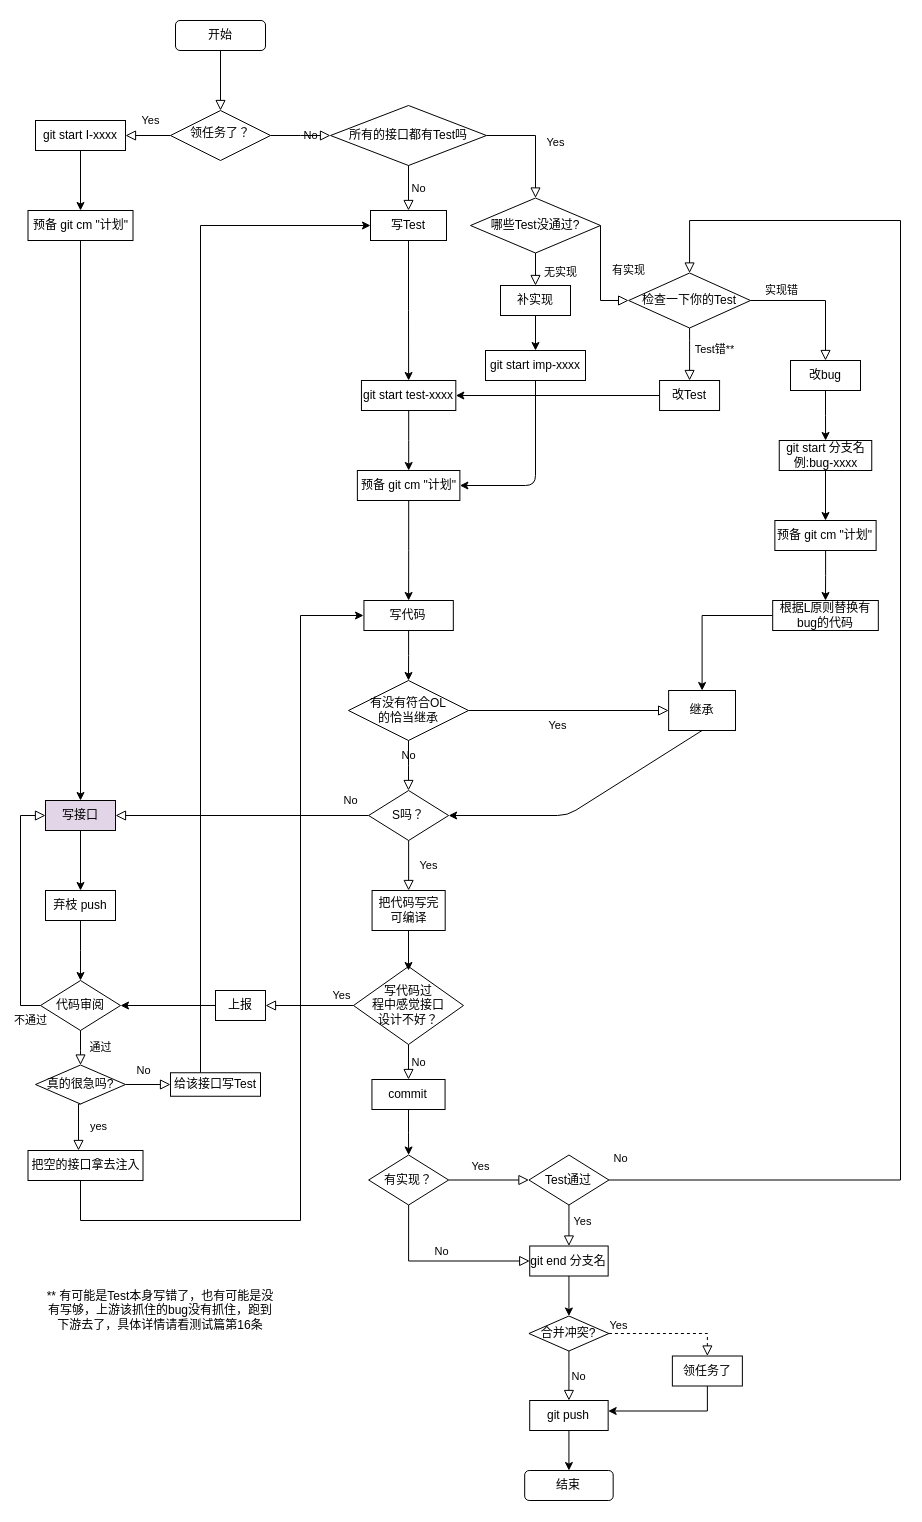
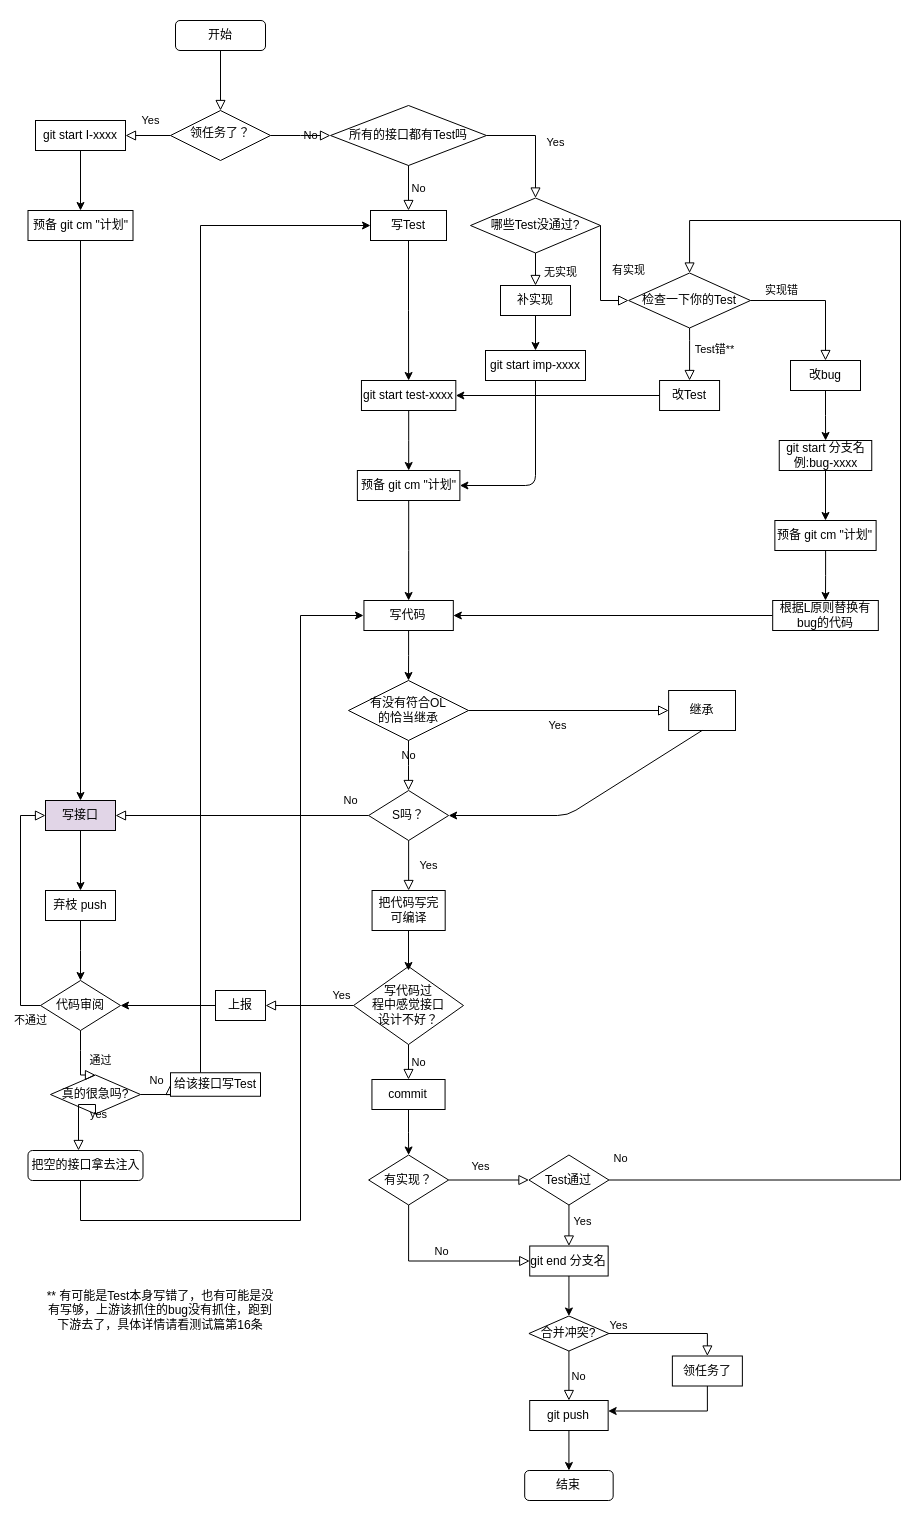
(702, 649) -> (582, 616)
(81, 1085) -> (96, 1095)
(86, 1166) -> (86, 1166)
(663, 1334) -> (663, 1334)
